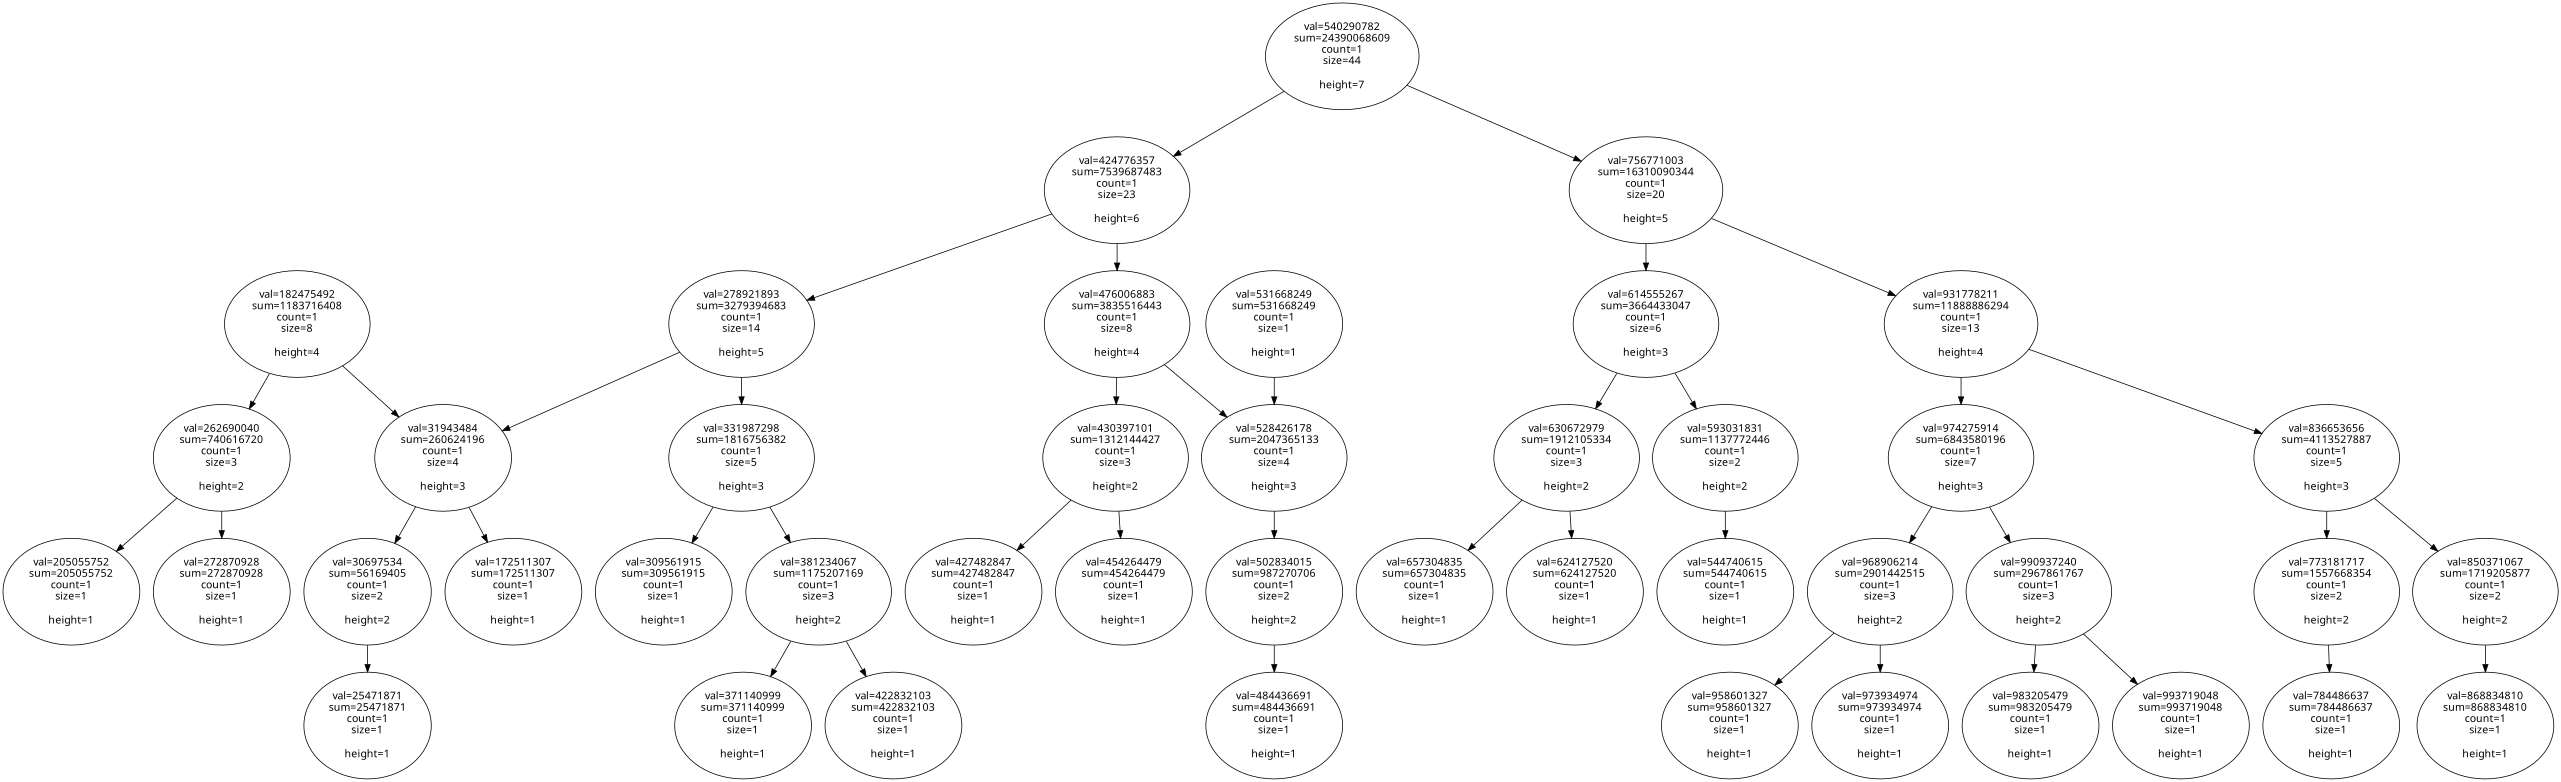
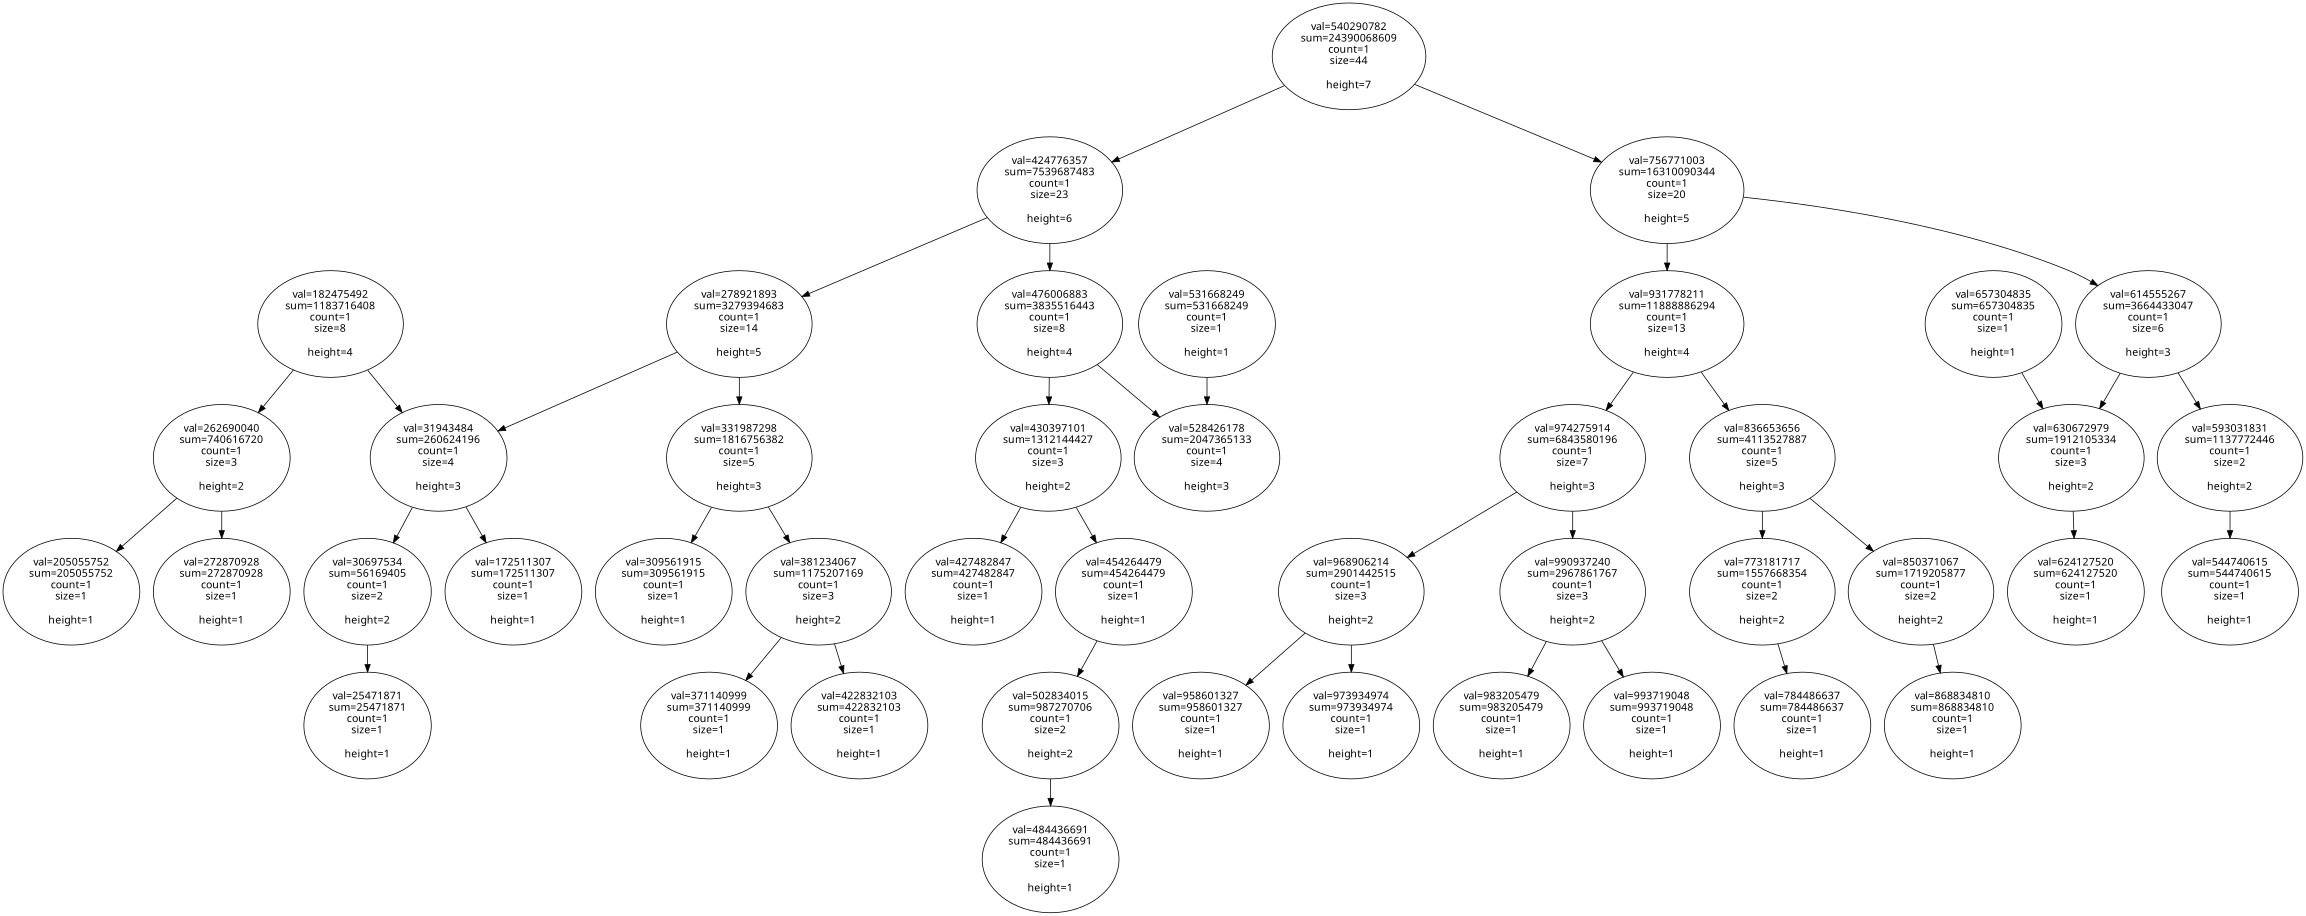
(1274, 521) -> (1089, 655)
(1498, 523) -> (2030, 388)
